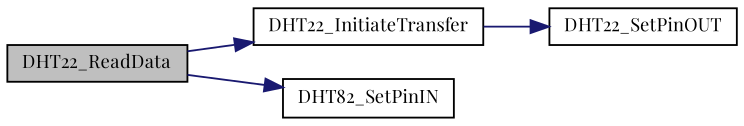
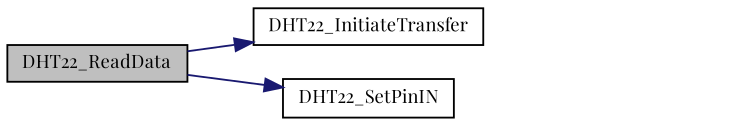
(643, 27) -> none
(368, 98) -> (368, 98)
